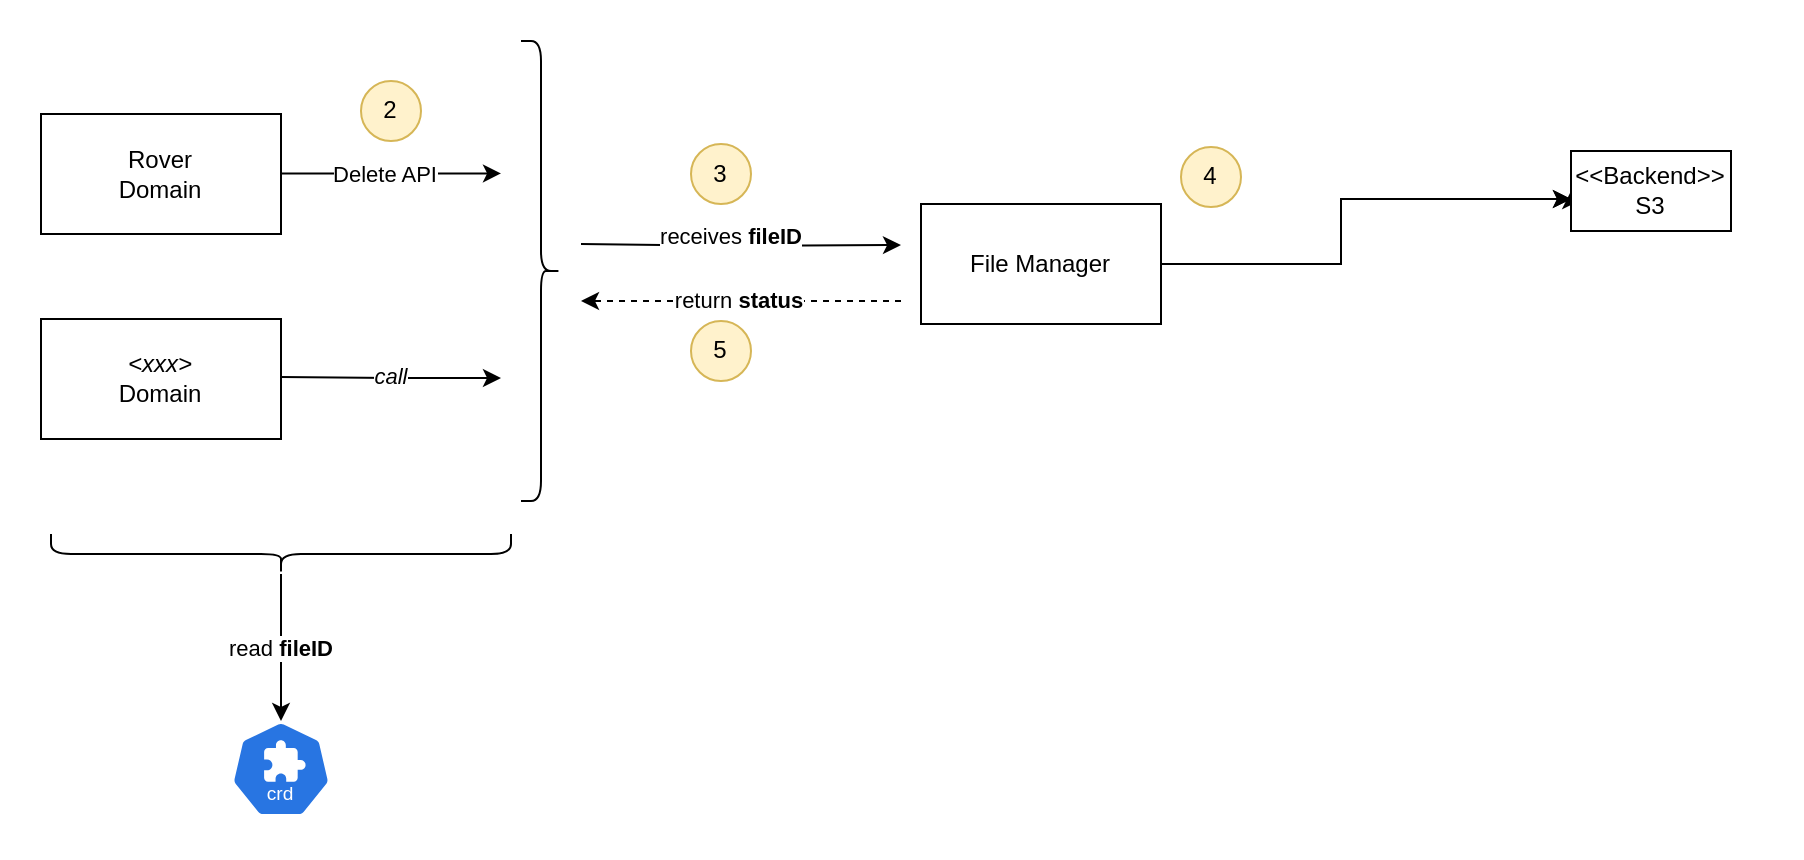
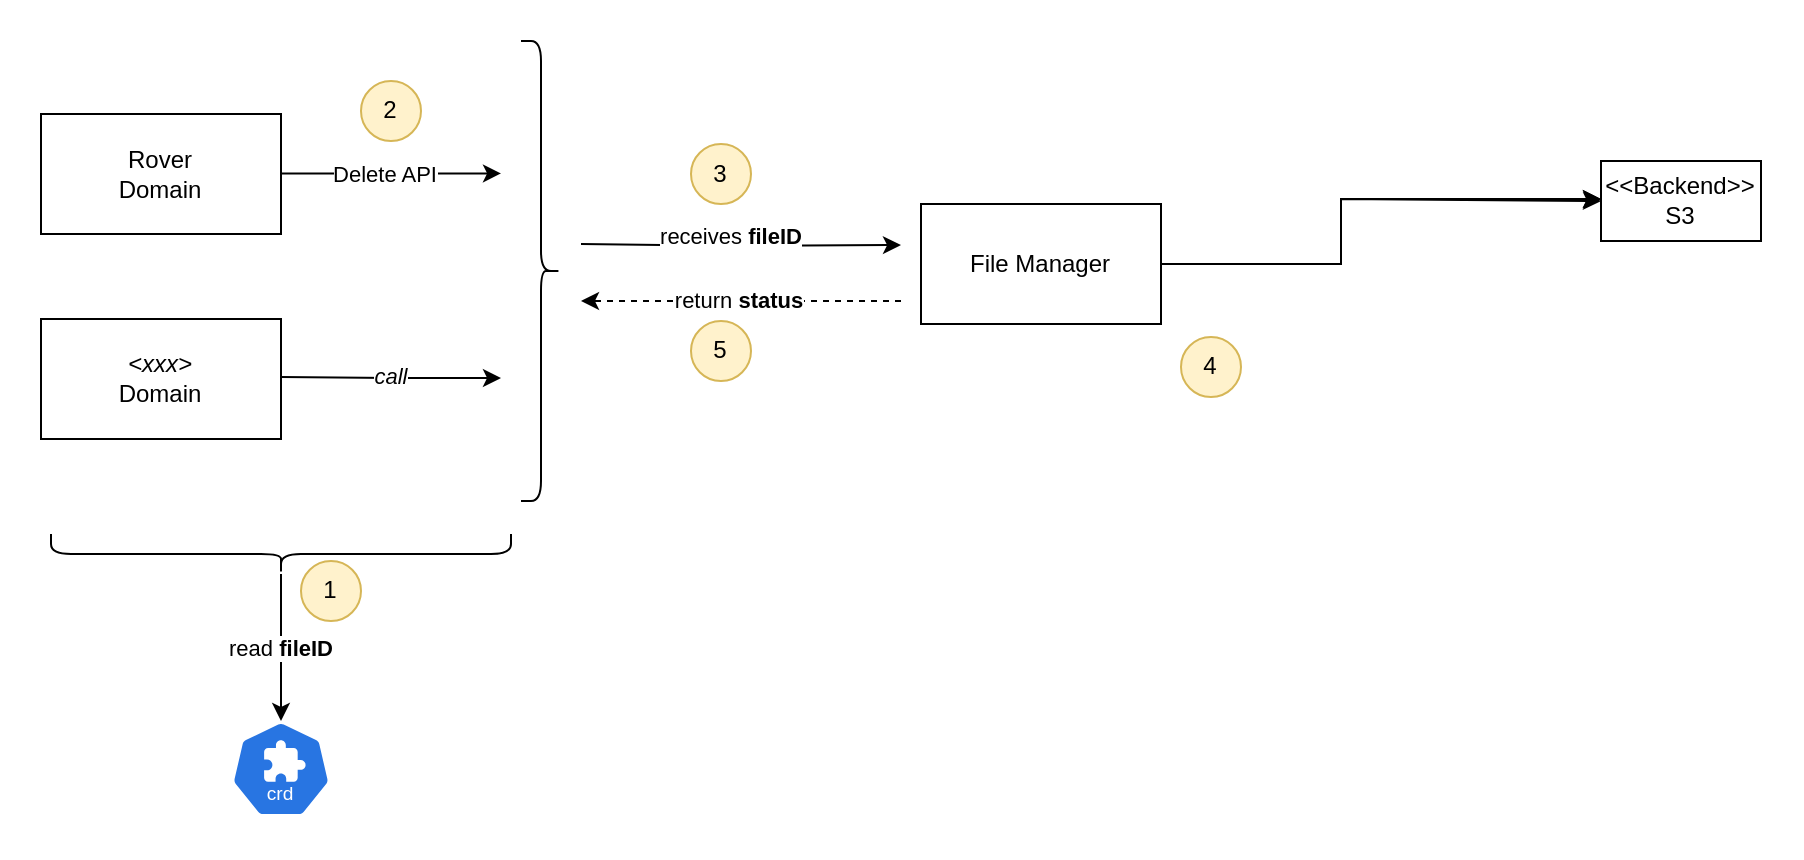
(1211, 177) -> (1211, 367)
(1651, 191) -> (1681, 201)
none -> (331, 591)
